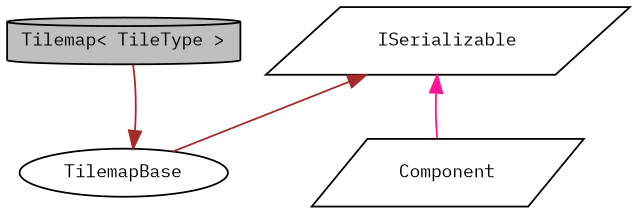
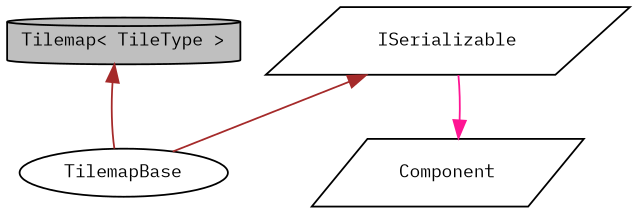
(136, 98) -> (112, 115)
(436, 116) -> (460, 98)
